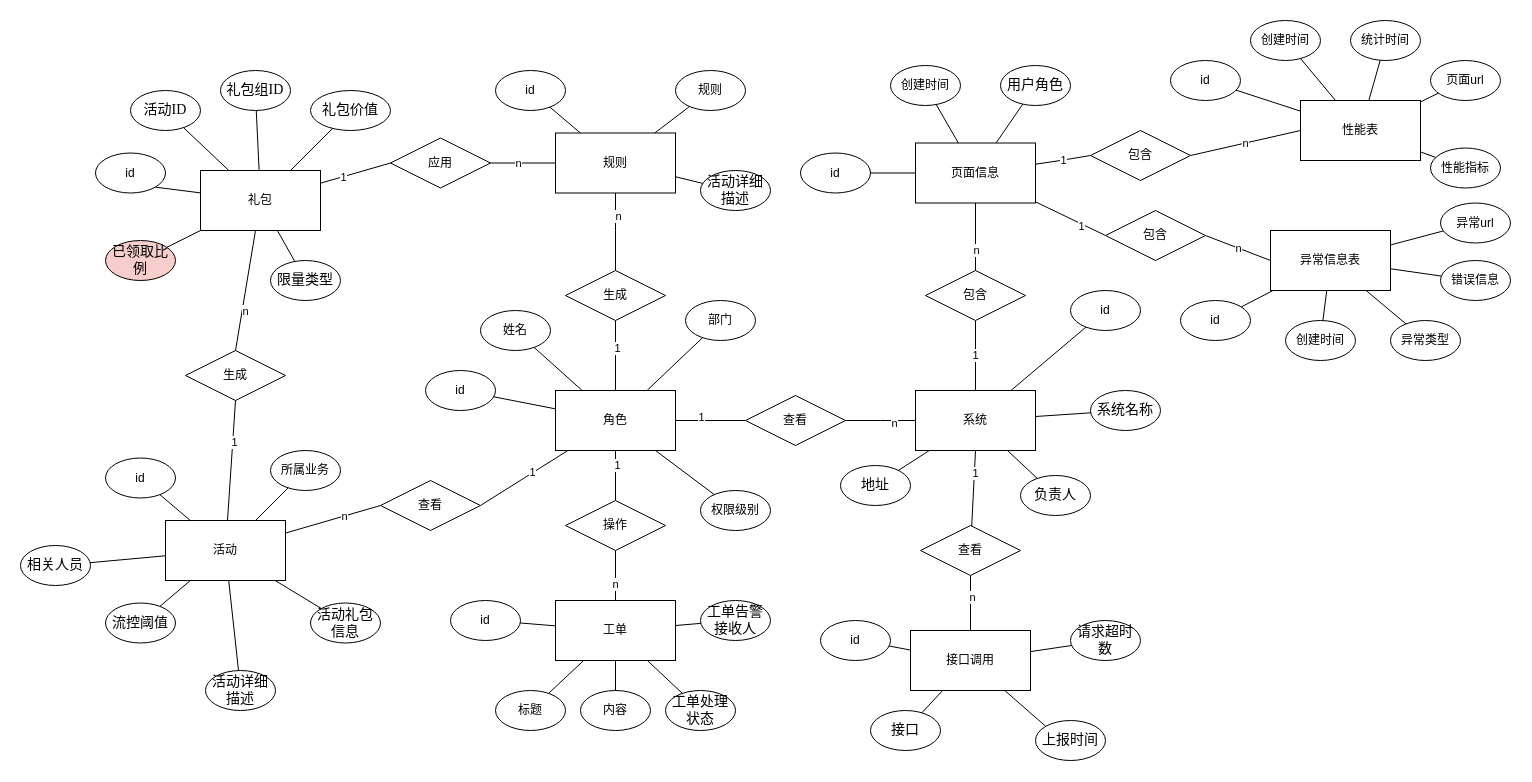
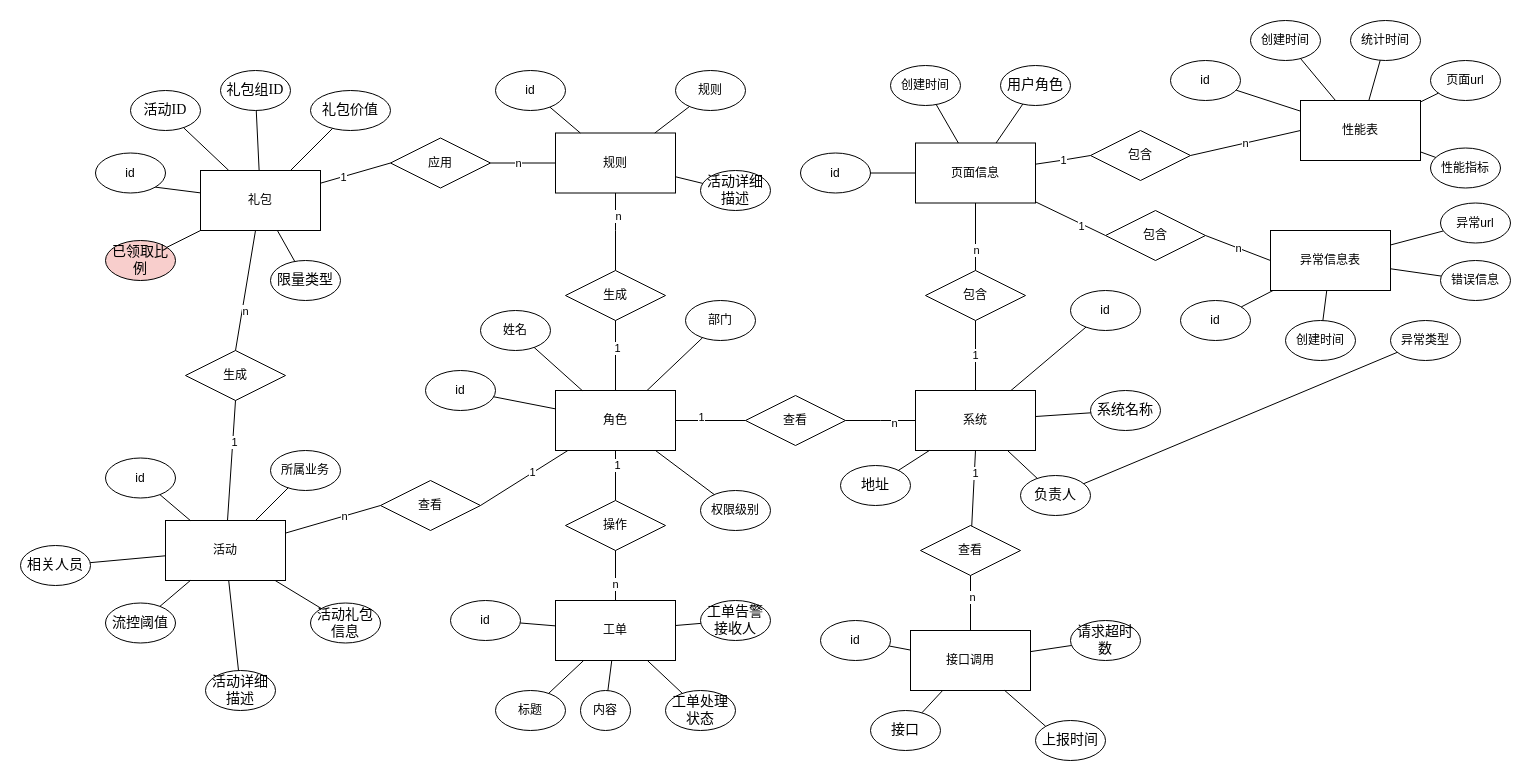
(1386, 308) -> (1241, 418)
(616, 711) -> (606, 711)
